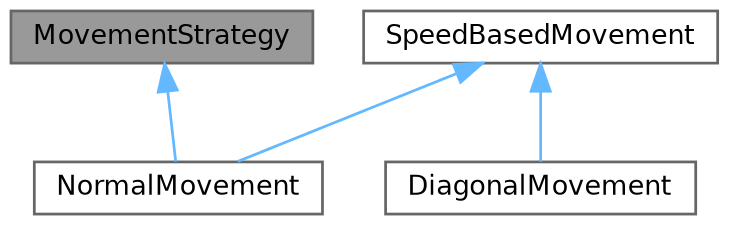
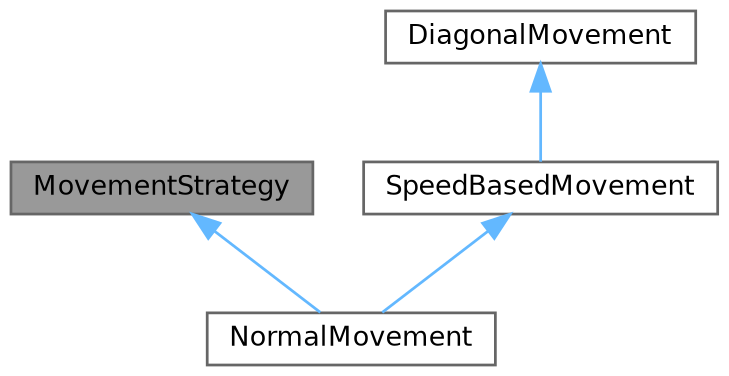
(541, 127) -> (541, 127)
